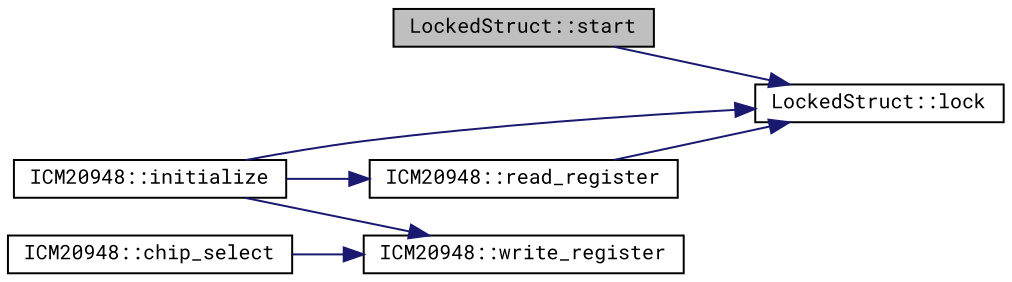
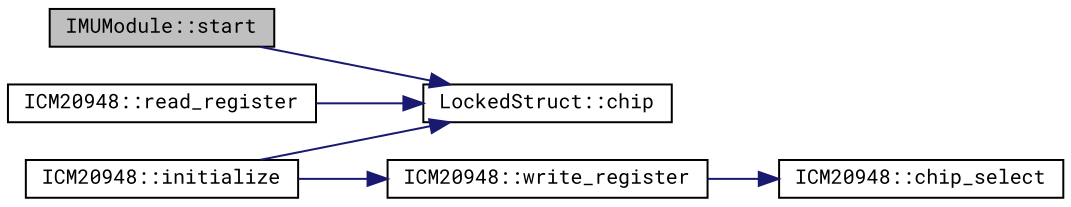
(524, 28) -> (162, 28)
(879, 103) -> (548, 103)
(318, 179) -> none
(318, 254) -> (733, 179)
